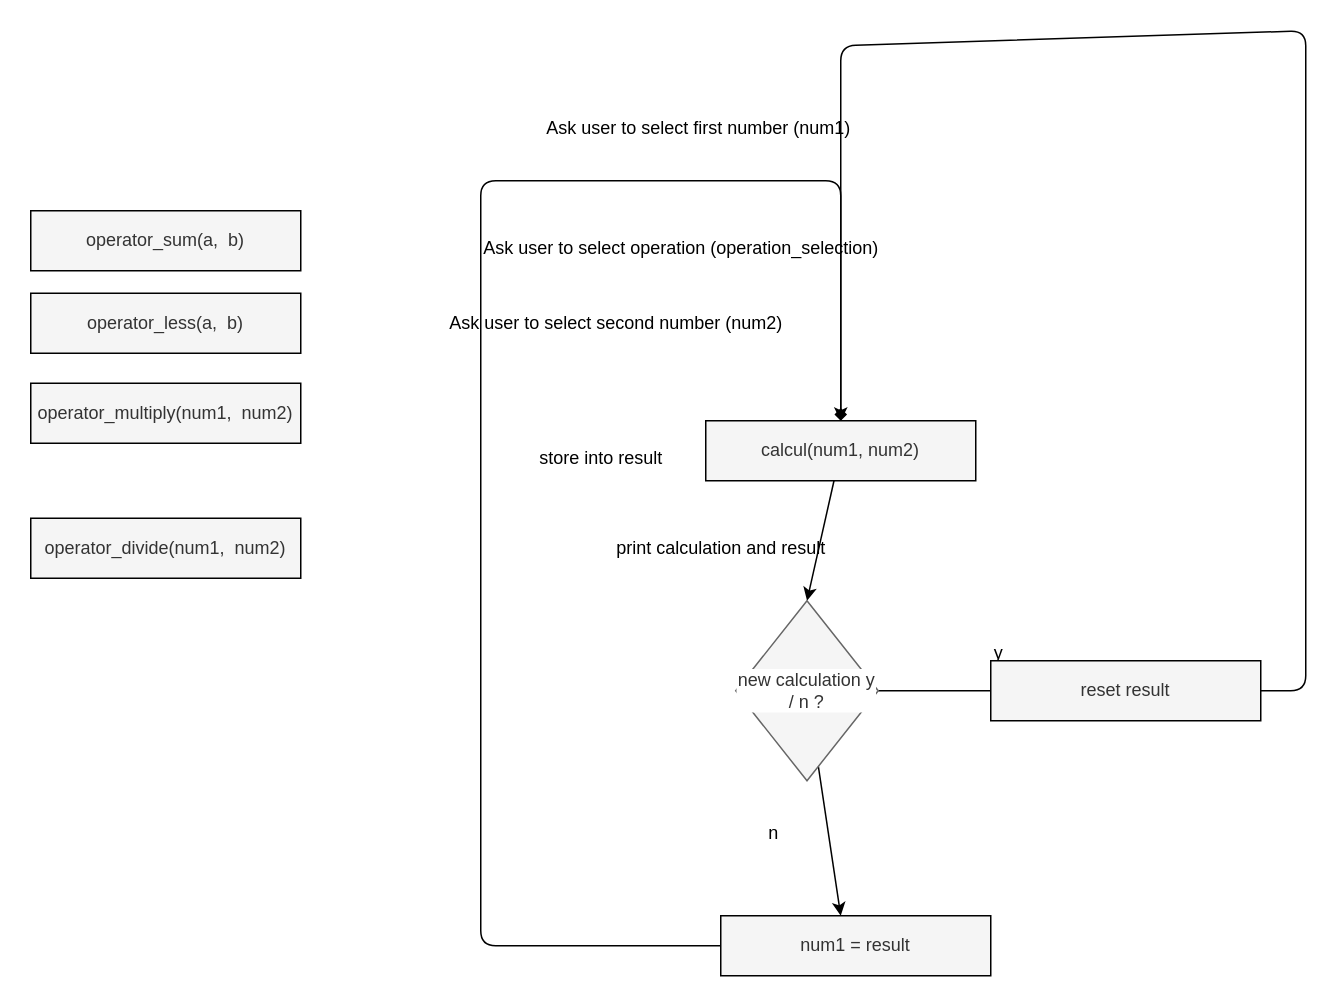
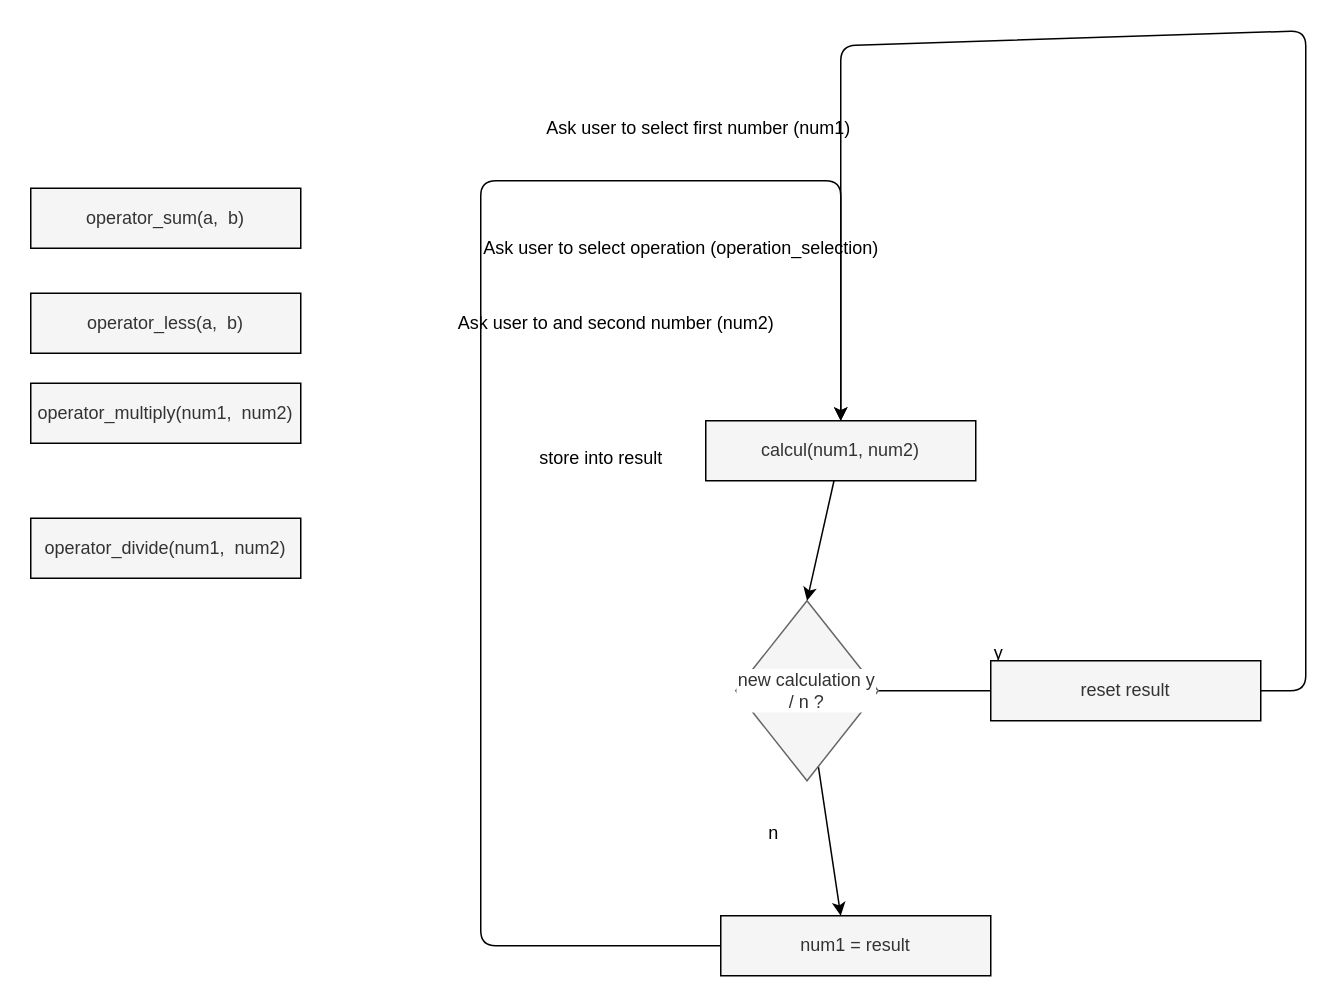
(166, 241) -> (166, 218)
(617, 323) -> (617, 323)
(481, 324) -> (481, 324)
(721, 548) -> none
